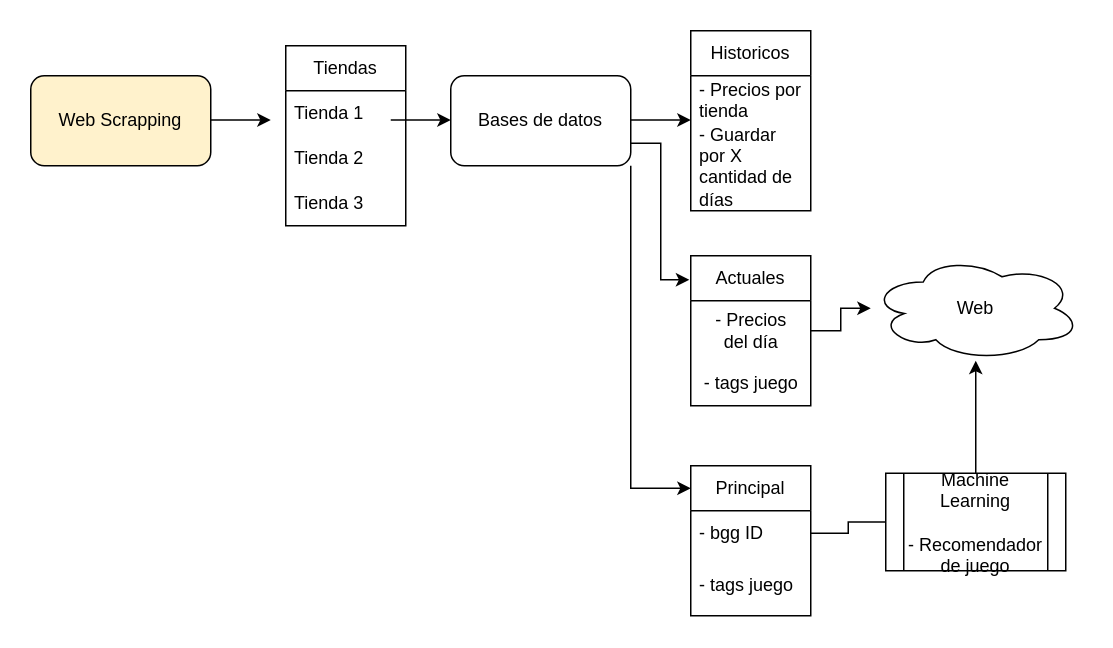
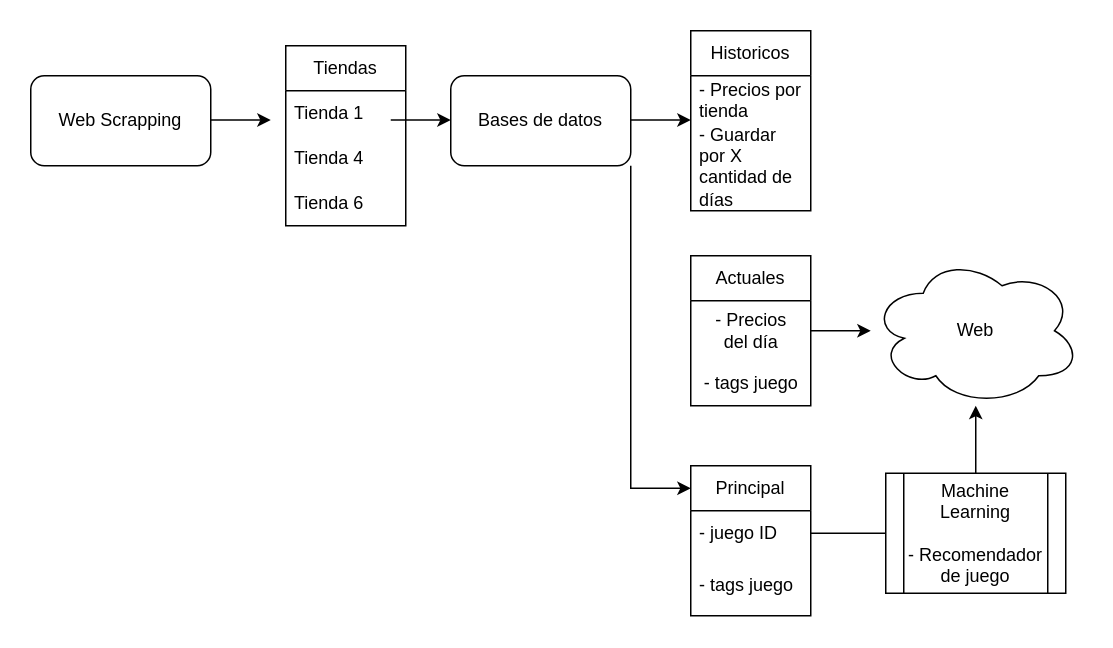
(121, 121) -> (121, 121)
(330, 158) -> (330, 158)
(330, 203) -> (330, 203)
(661, 205) -> none
(976, 308) -> (976, 331)
(976, 522) -> (976, 533)
(735, 533) -> (745, 533)
